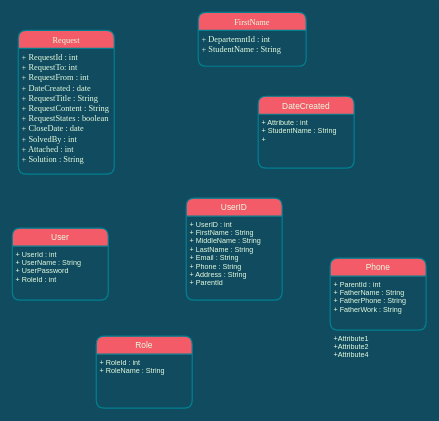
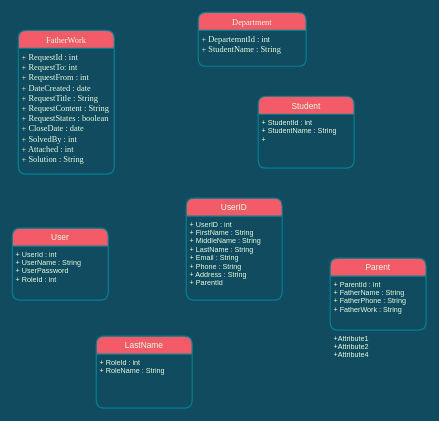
(252, 22) -> (252, 22)
(66, 40) -> (66, 40)
(306, 106) -> (306, 106)
(290, 122) -> (291, 122)
(378, 268) -> (378, 268)
(144, 346) -> (144, 346)
